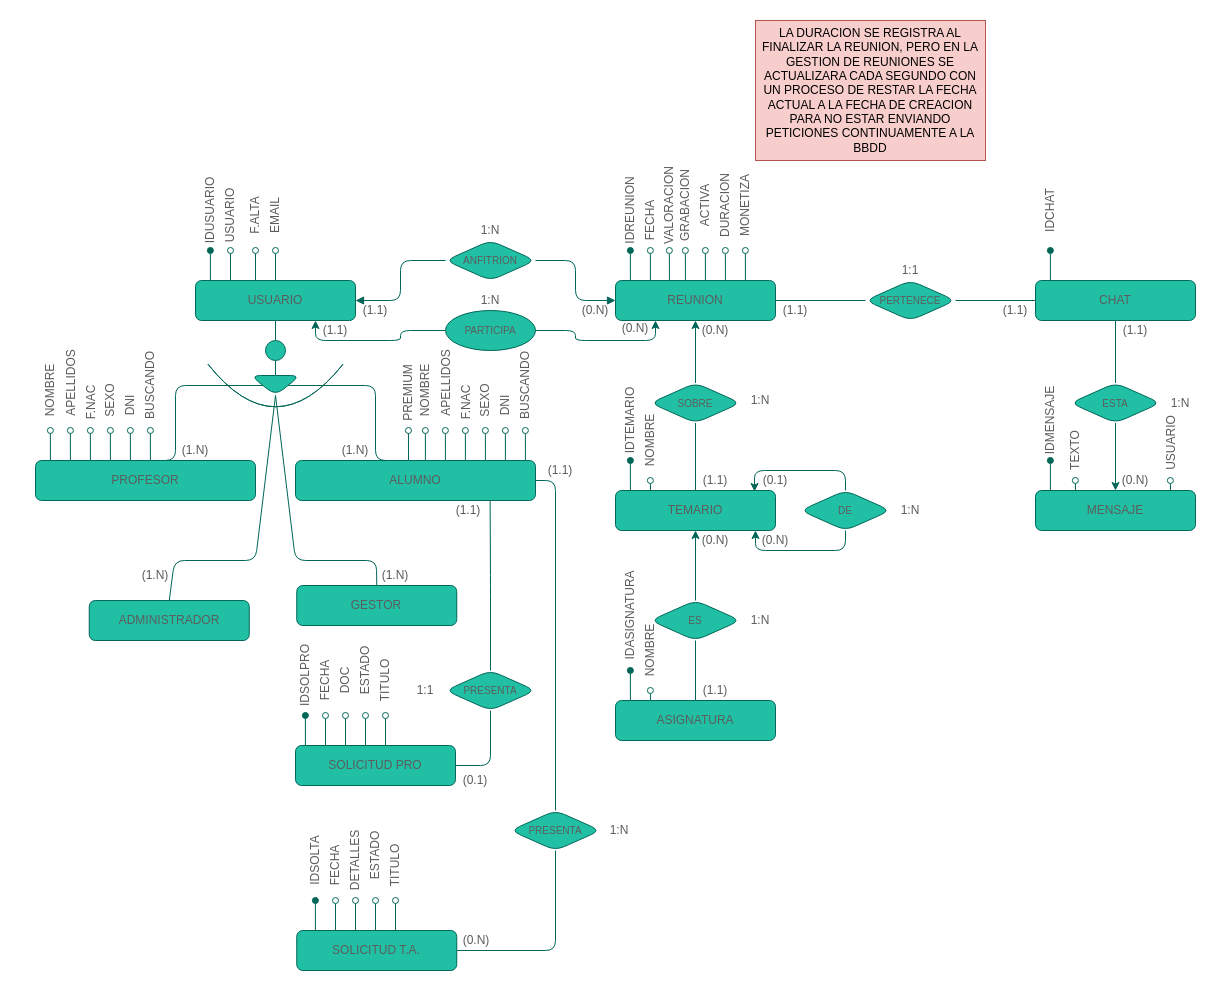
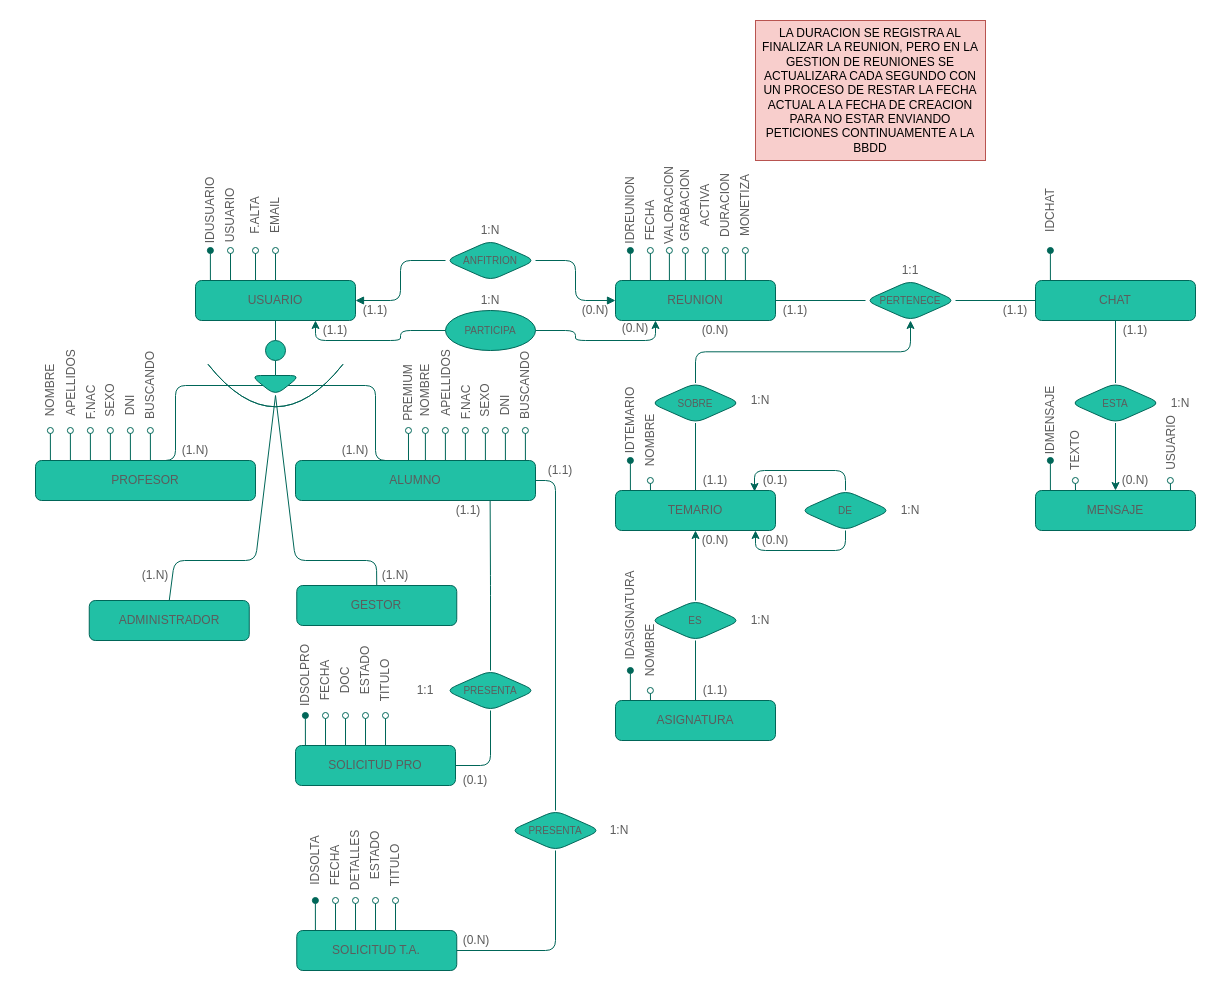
(696, 343) -> (811, 352)
